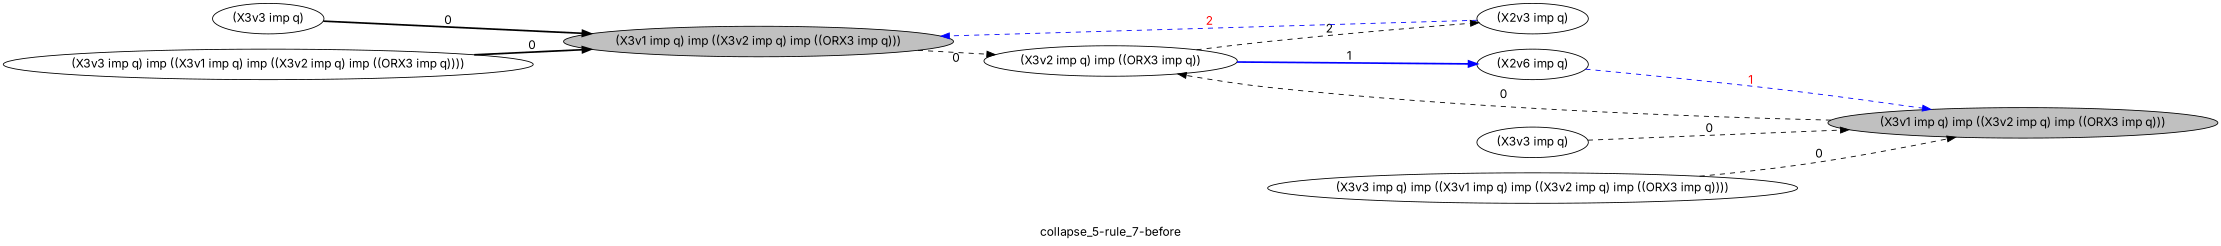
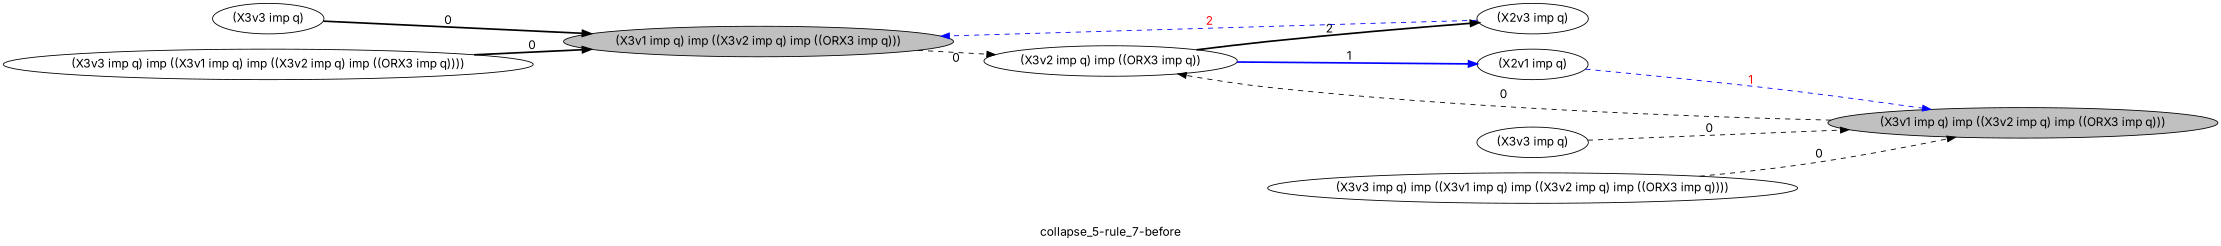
(1333, 35) -> (1333, 35)
(1533, 64) -> (1533, 64)
